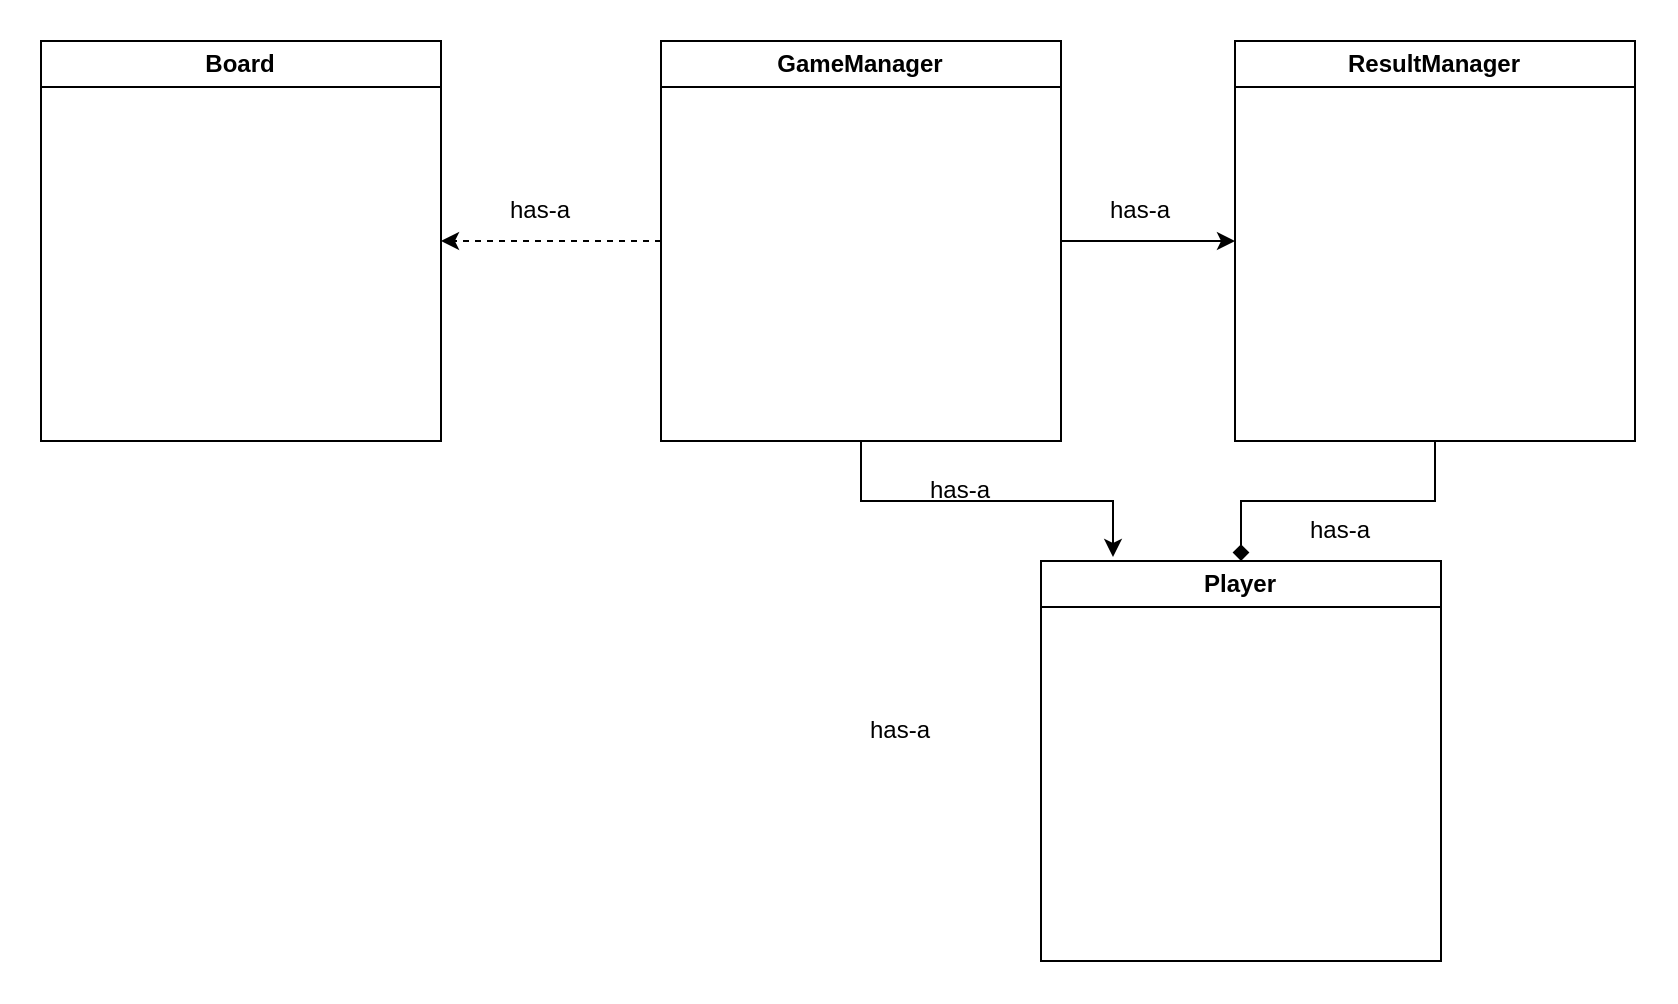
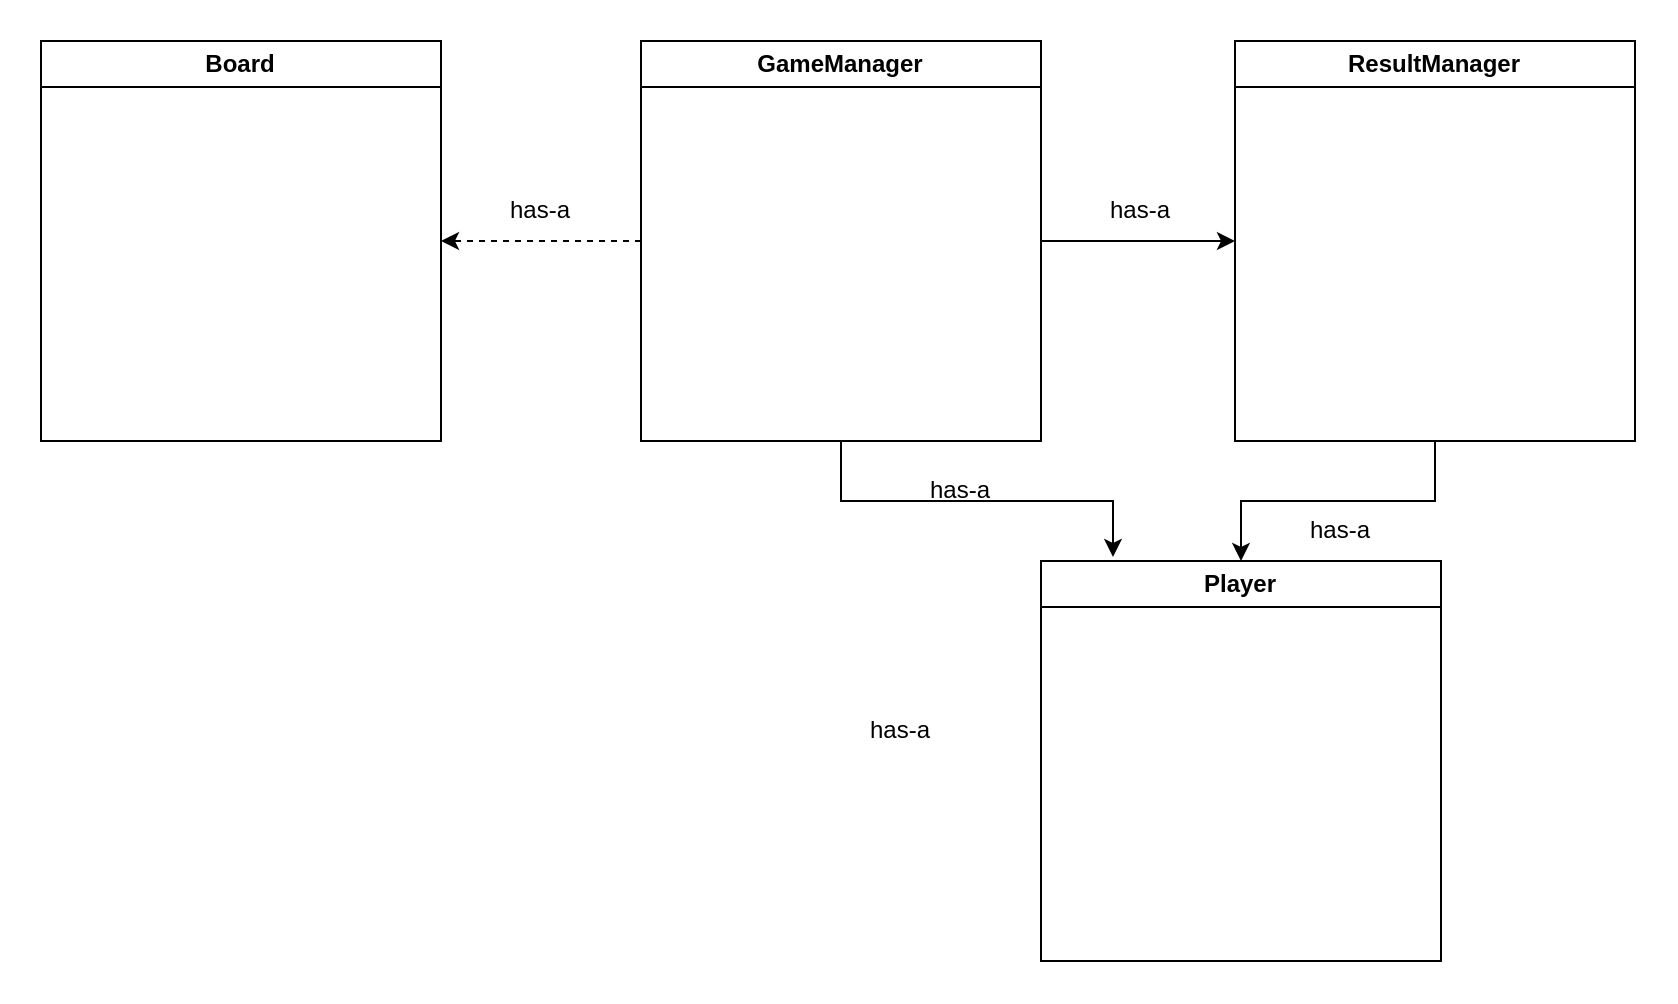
(861, 241) -> (841, 241)
(1241, 545) -> (1241, 546)
